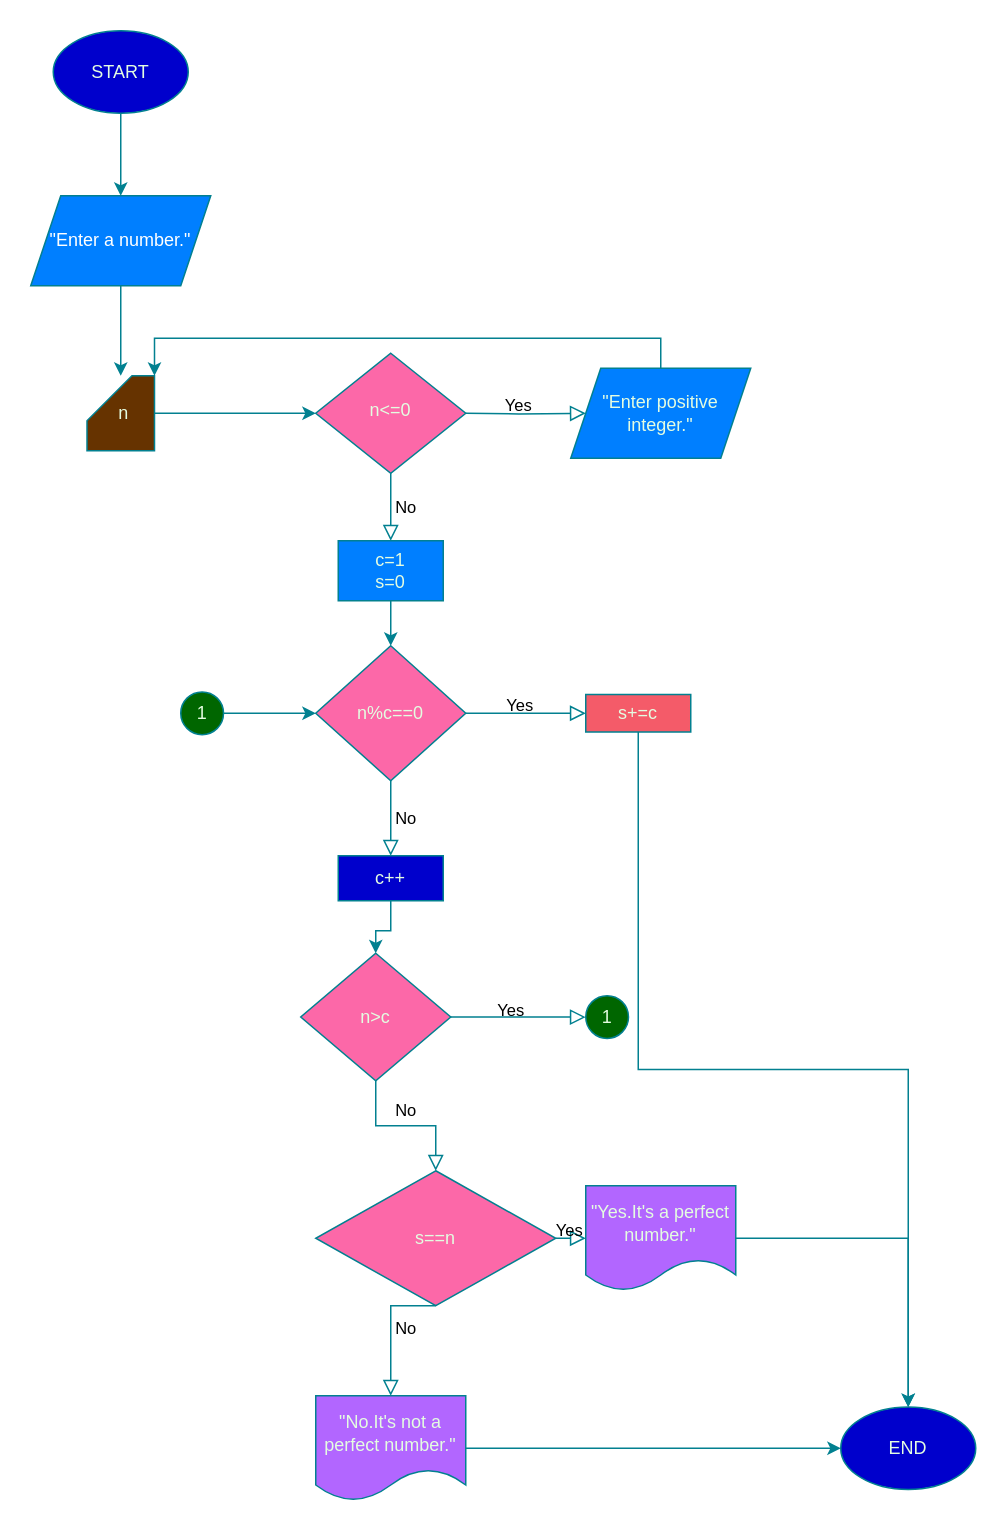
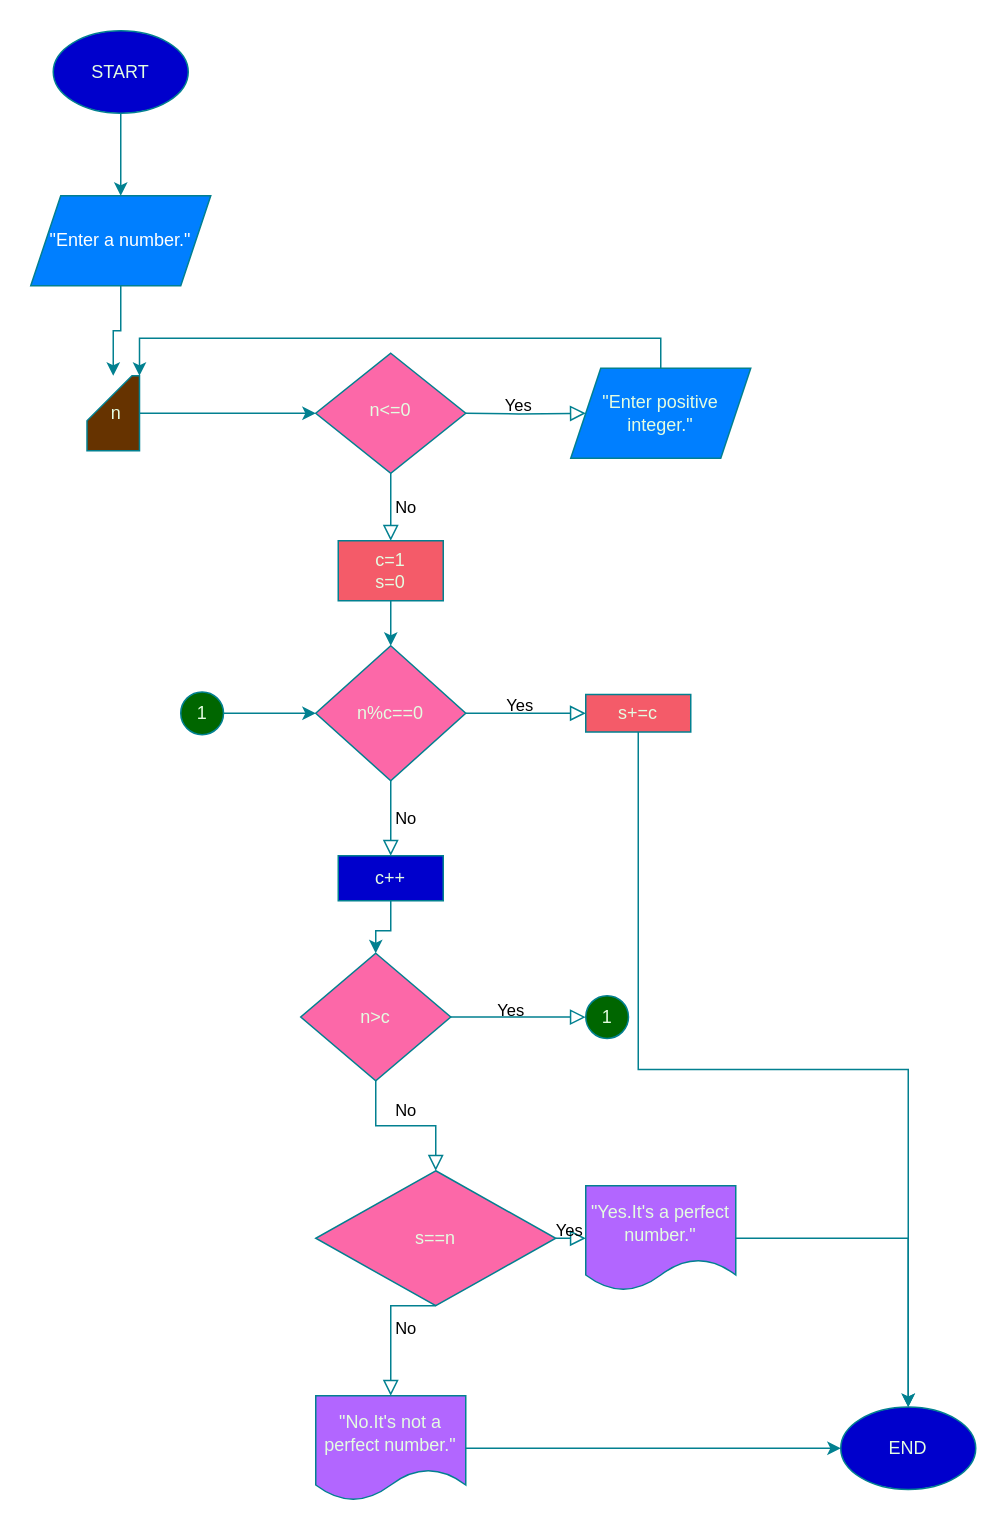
(121, 413) -> (113, 413)
(391, 571) -> (391, 571)
